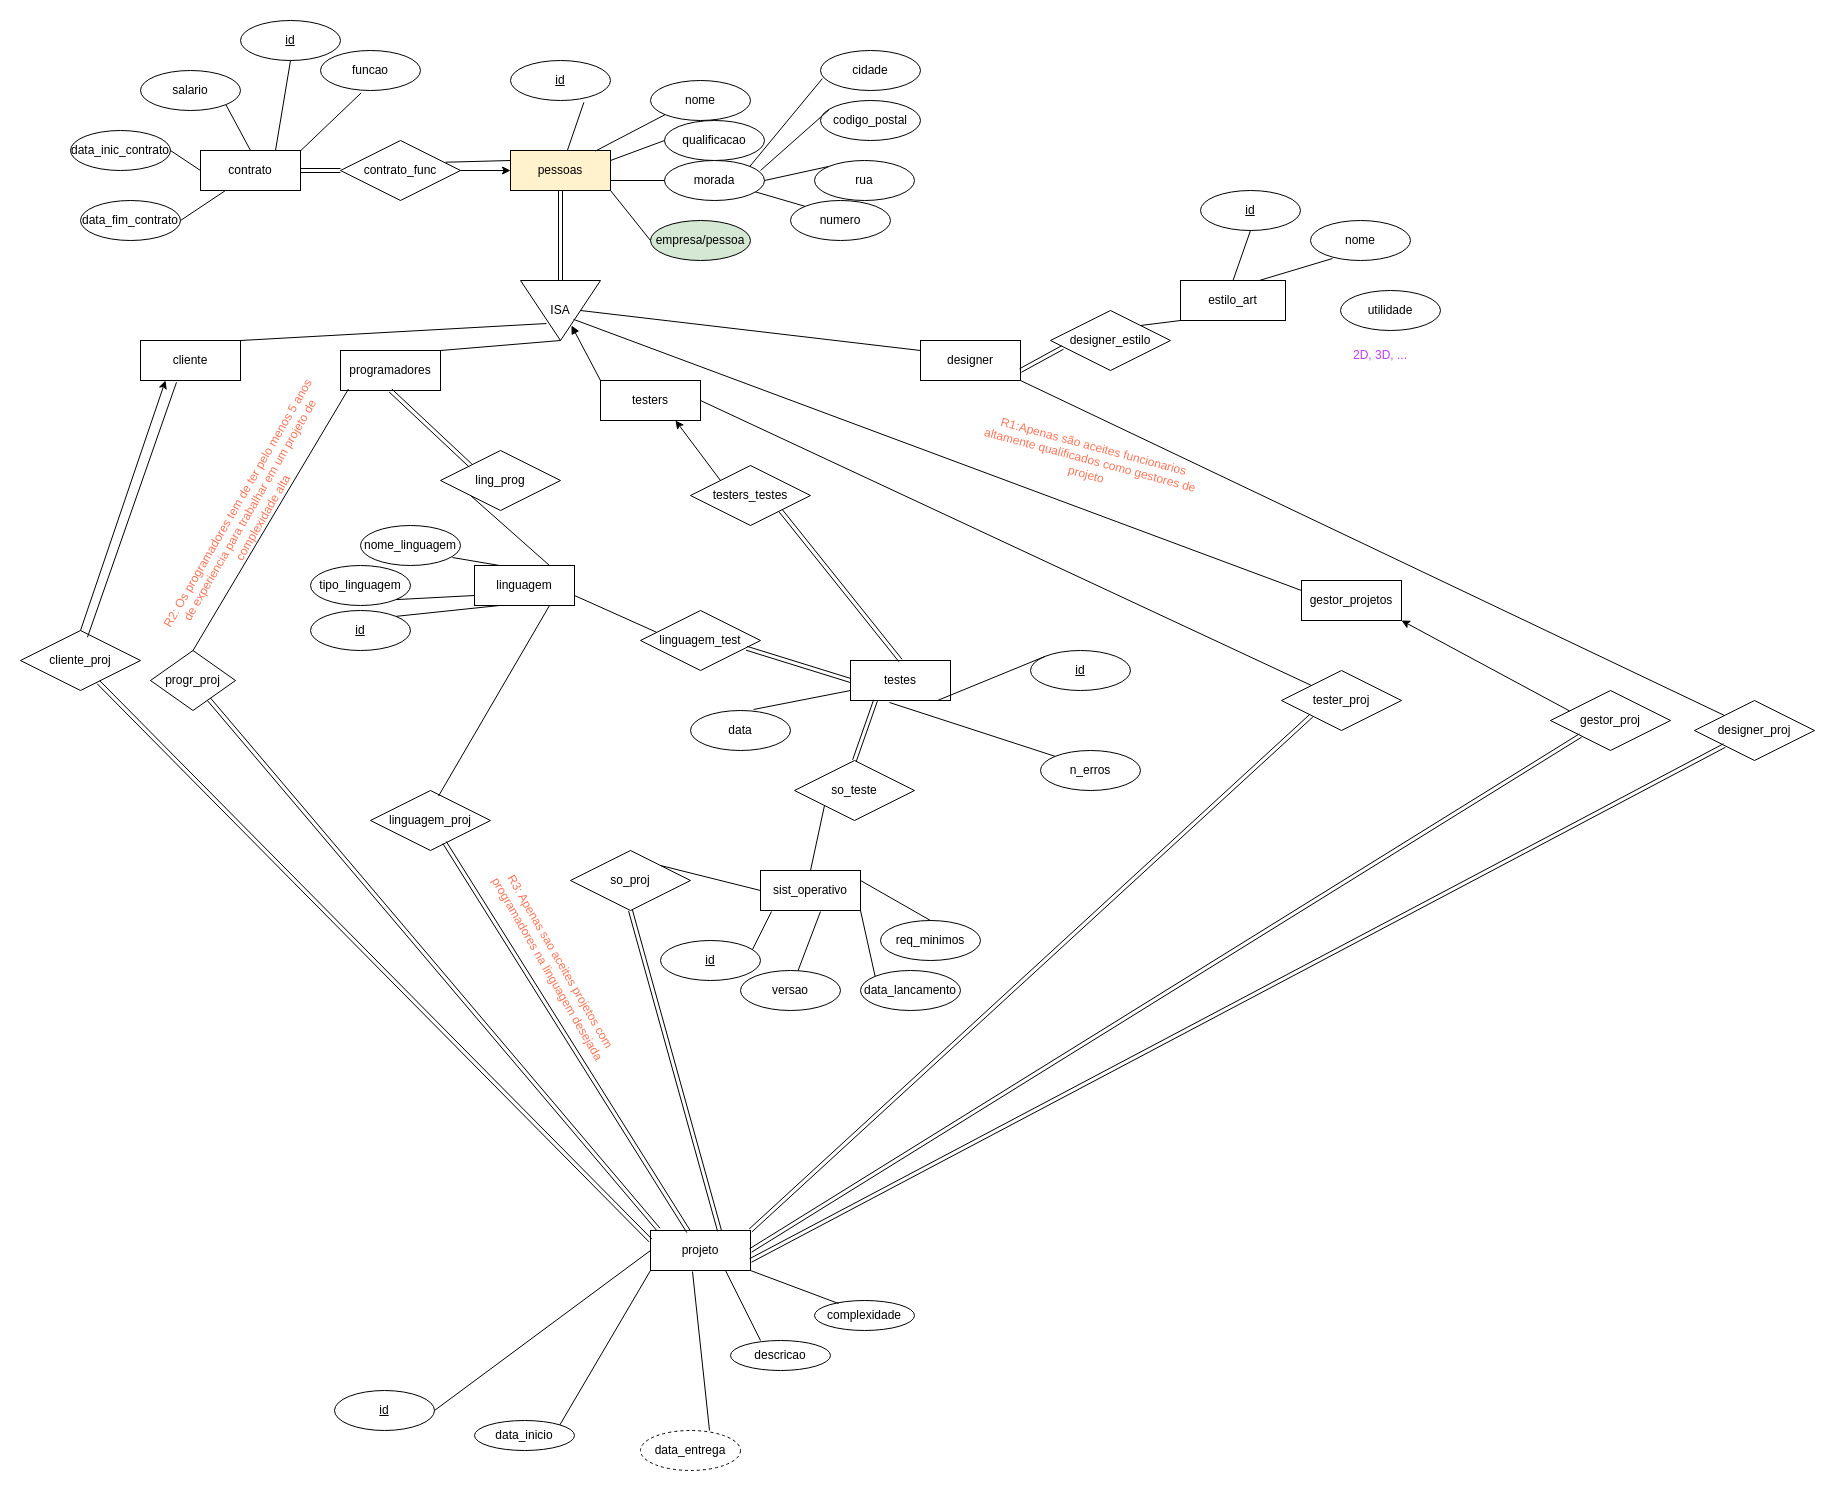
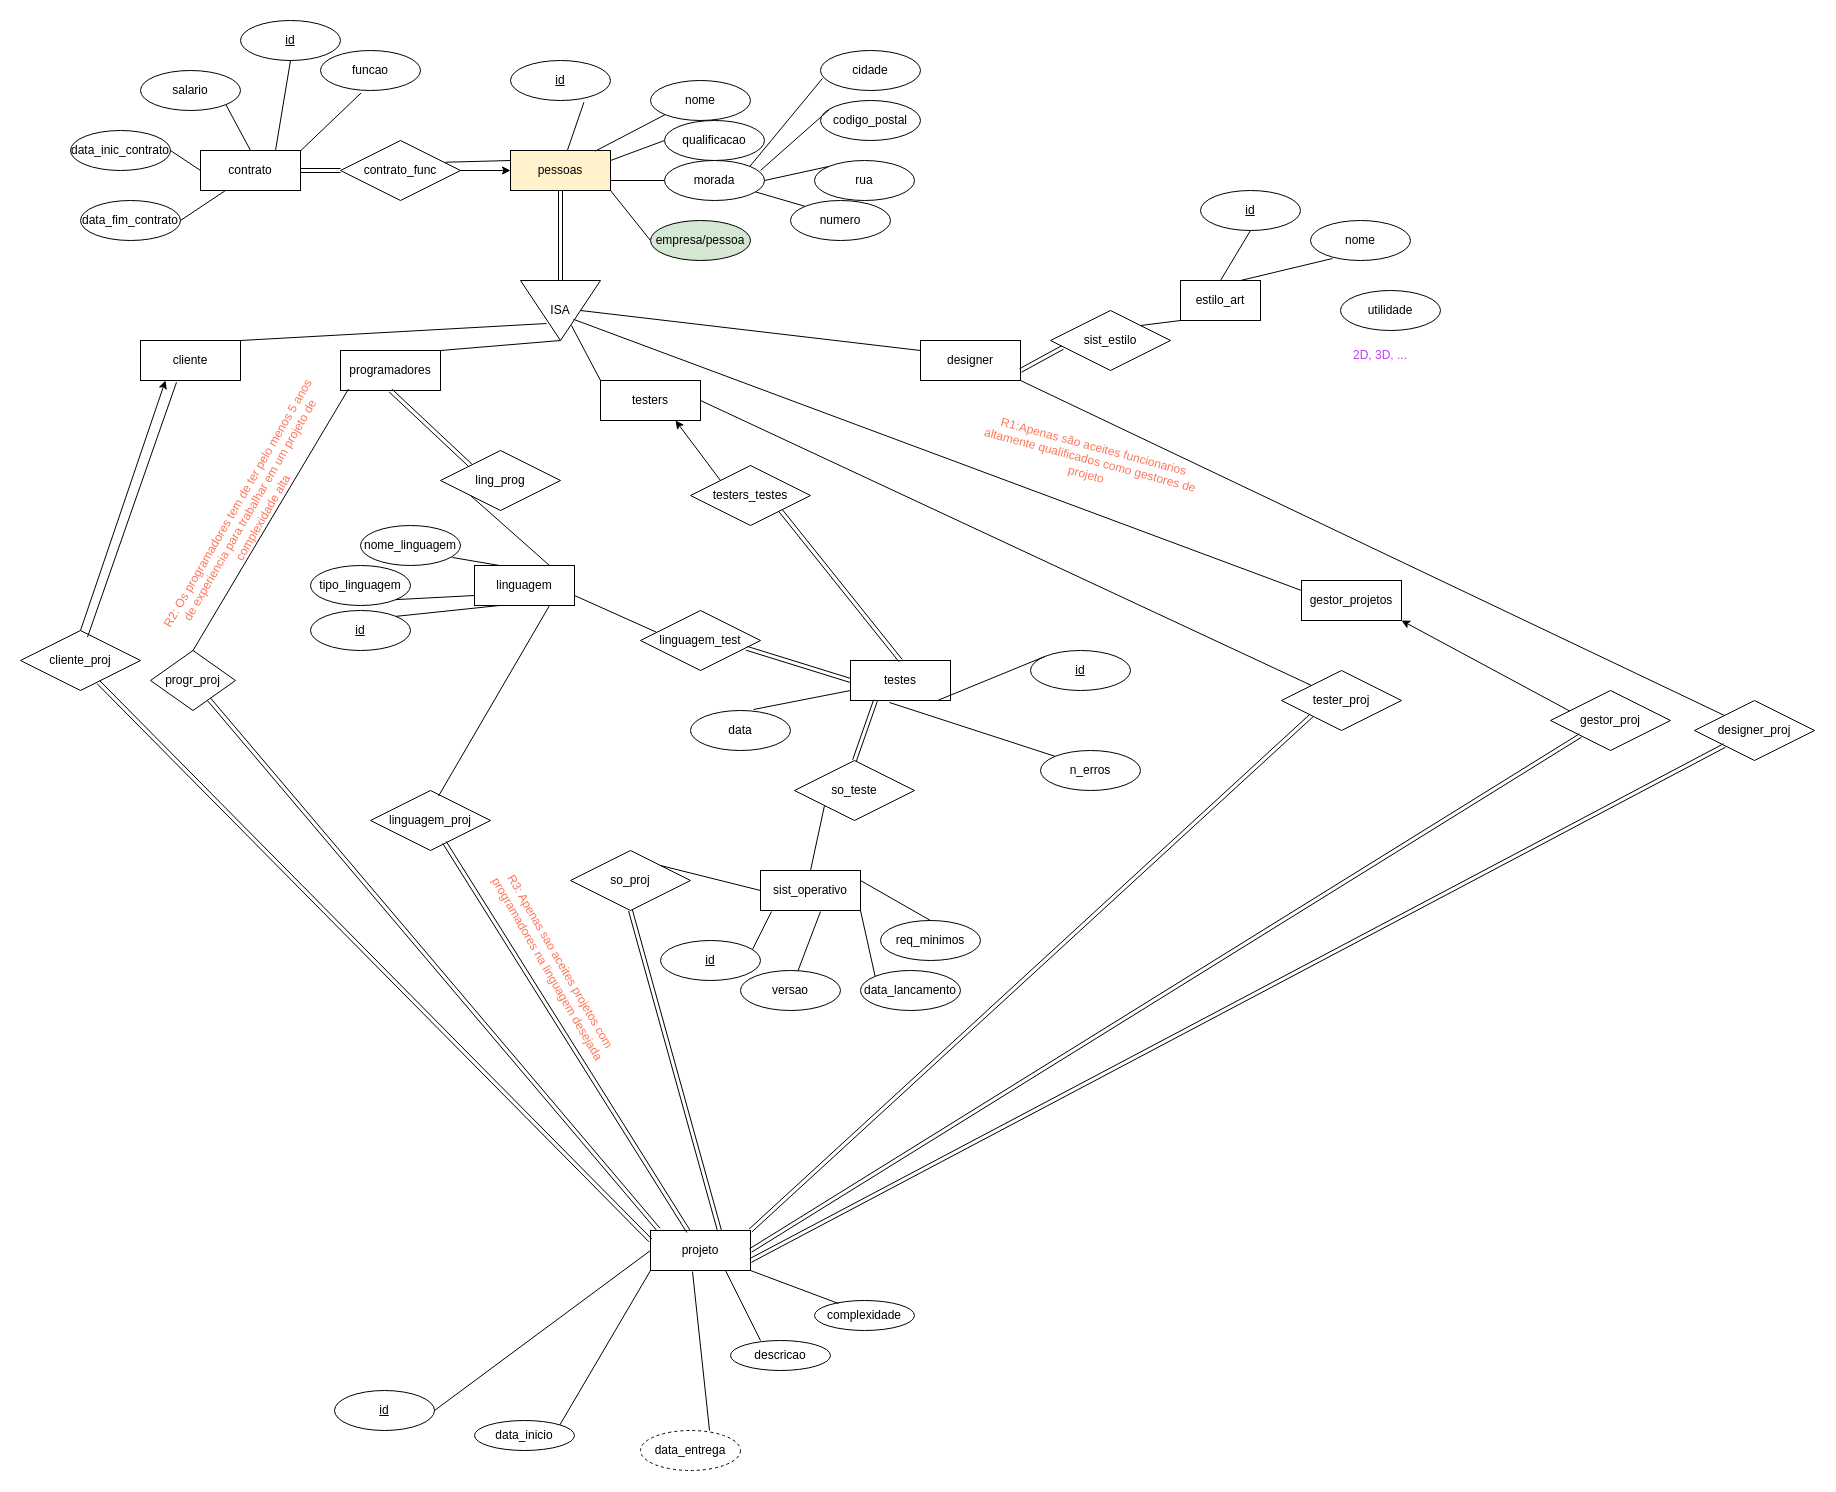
(1233, 301) -> (1221, 301)
(576, 334) -> (574, 330)
(1111, 341) -> (1111, 341)
